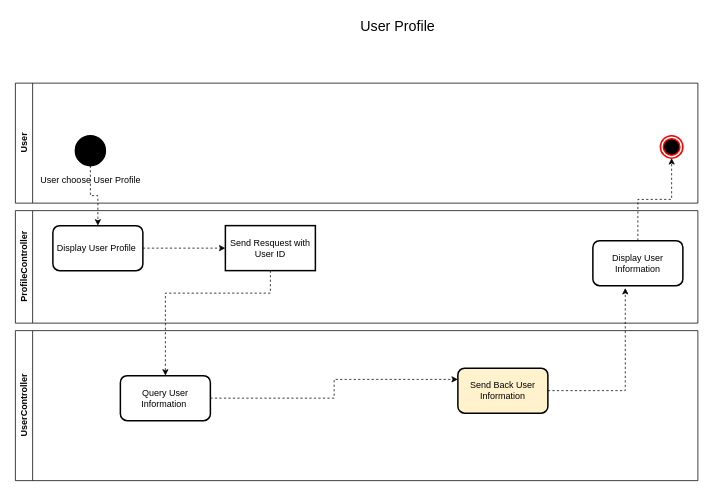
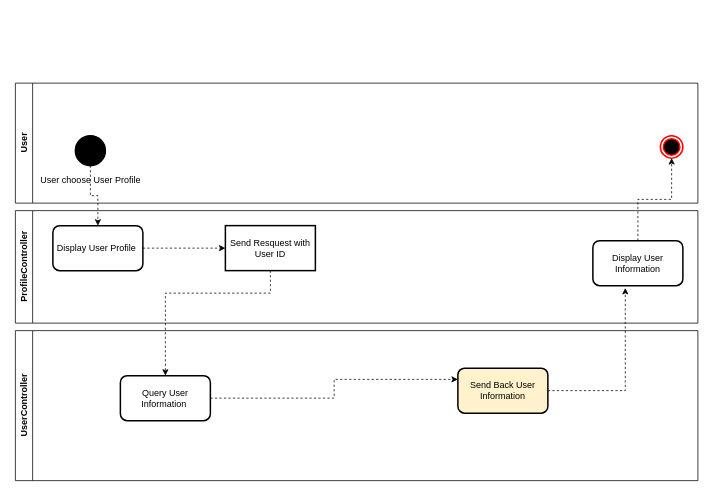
(398, 27) -> none
